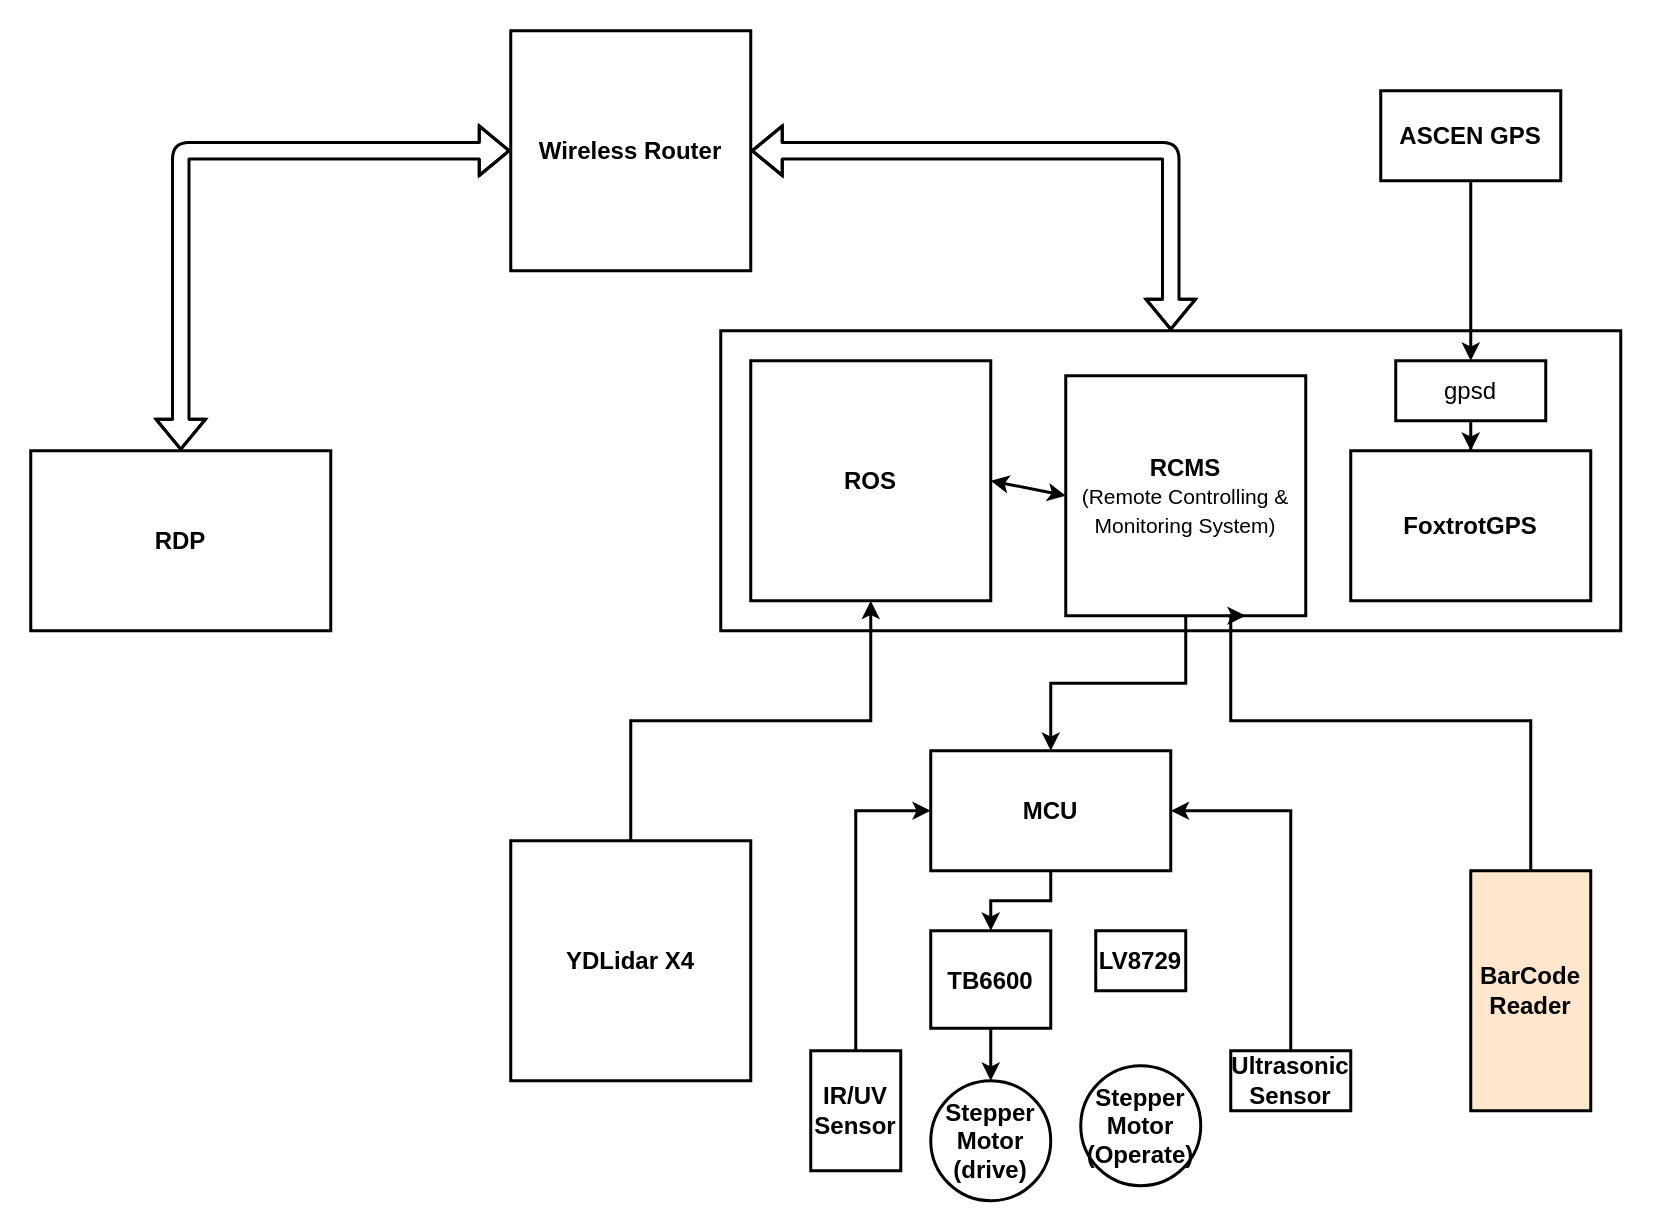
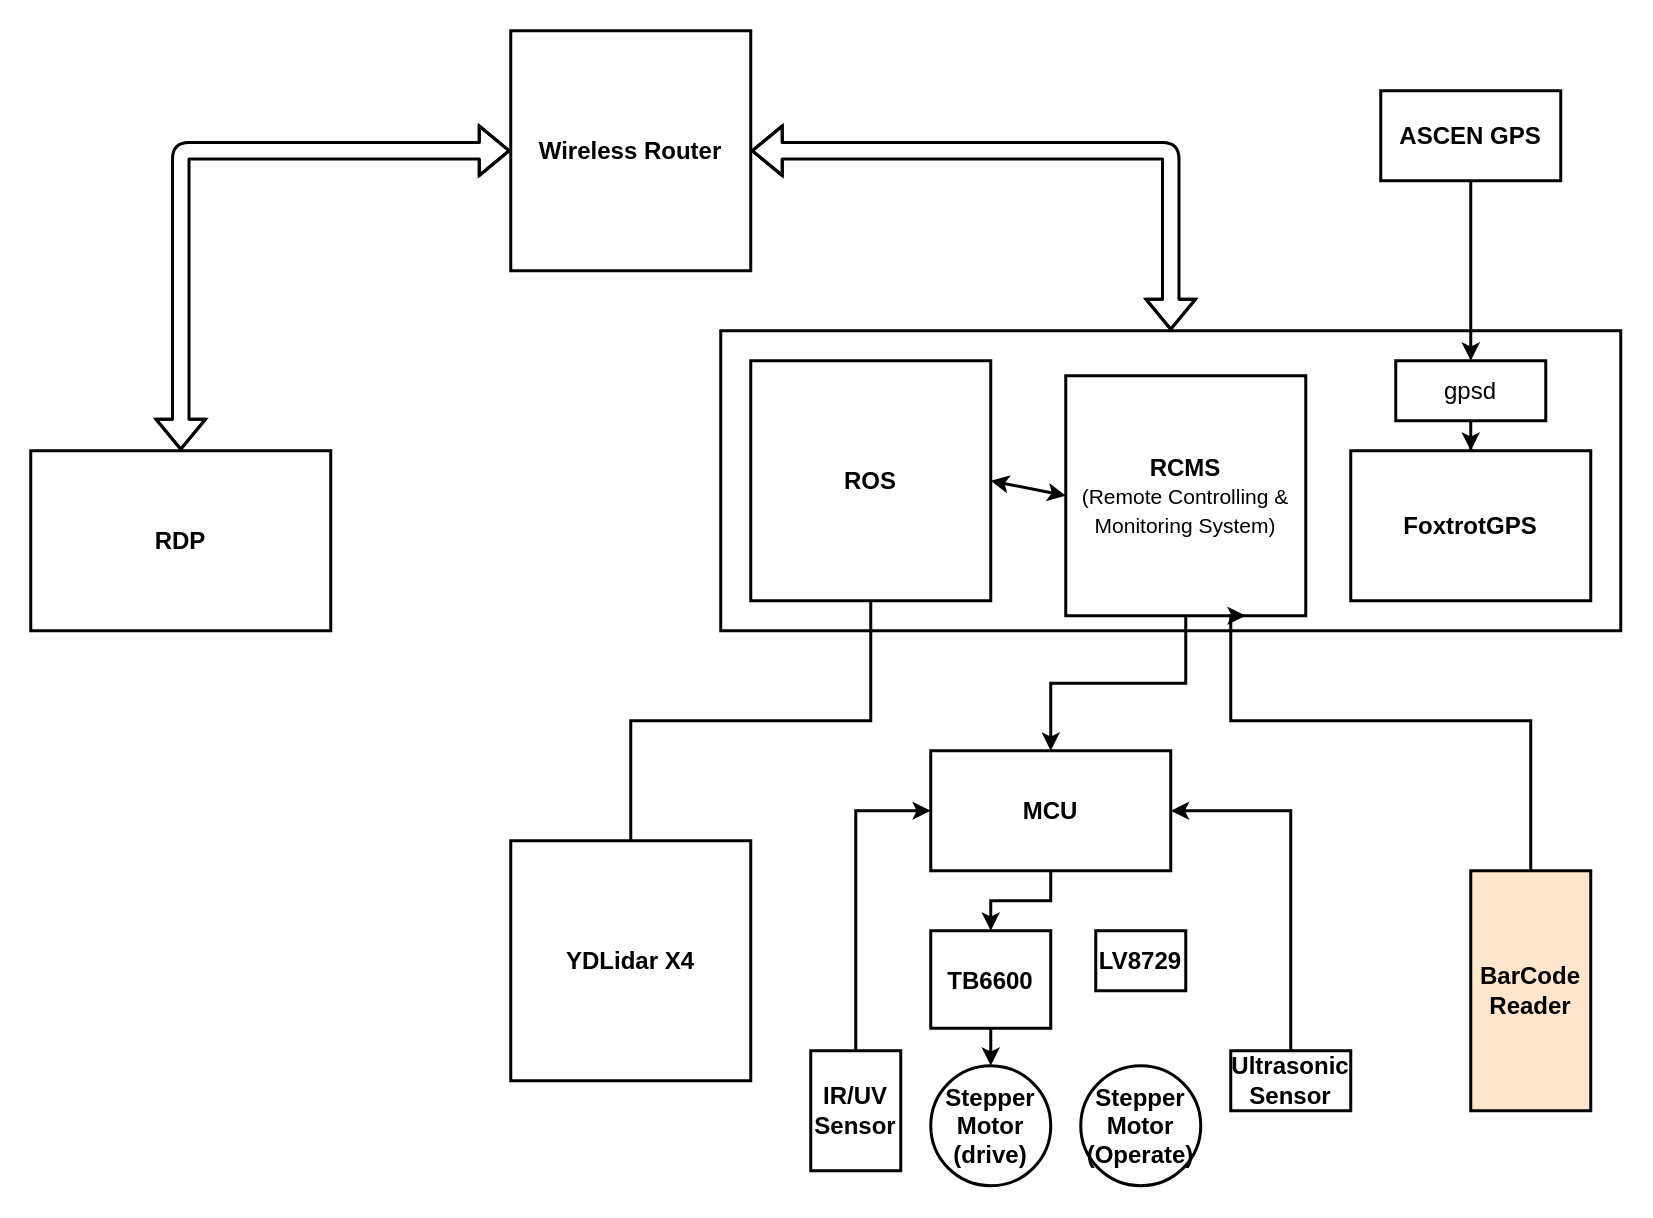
(871, 615) -> (871, 610)
(991, 1141) -> (991, 1126)
